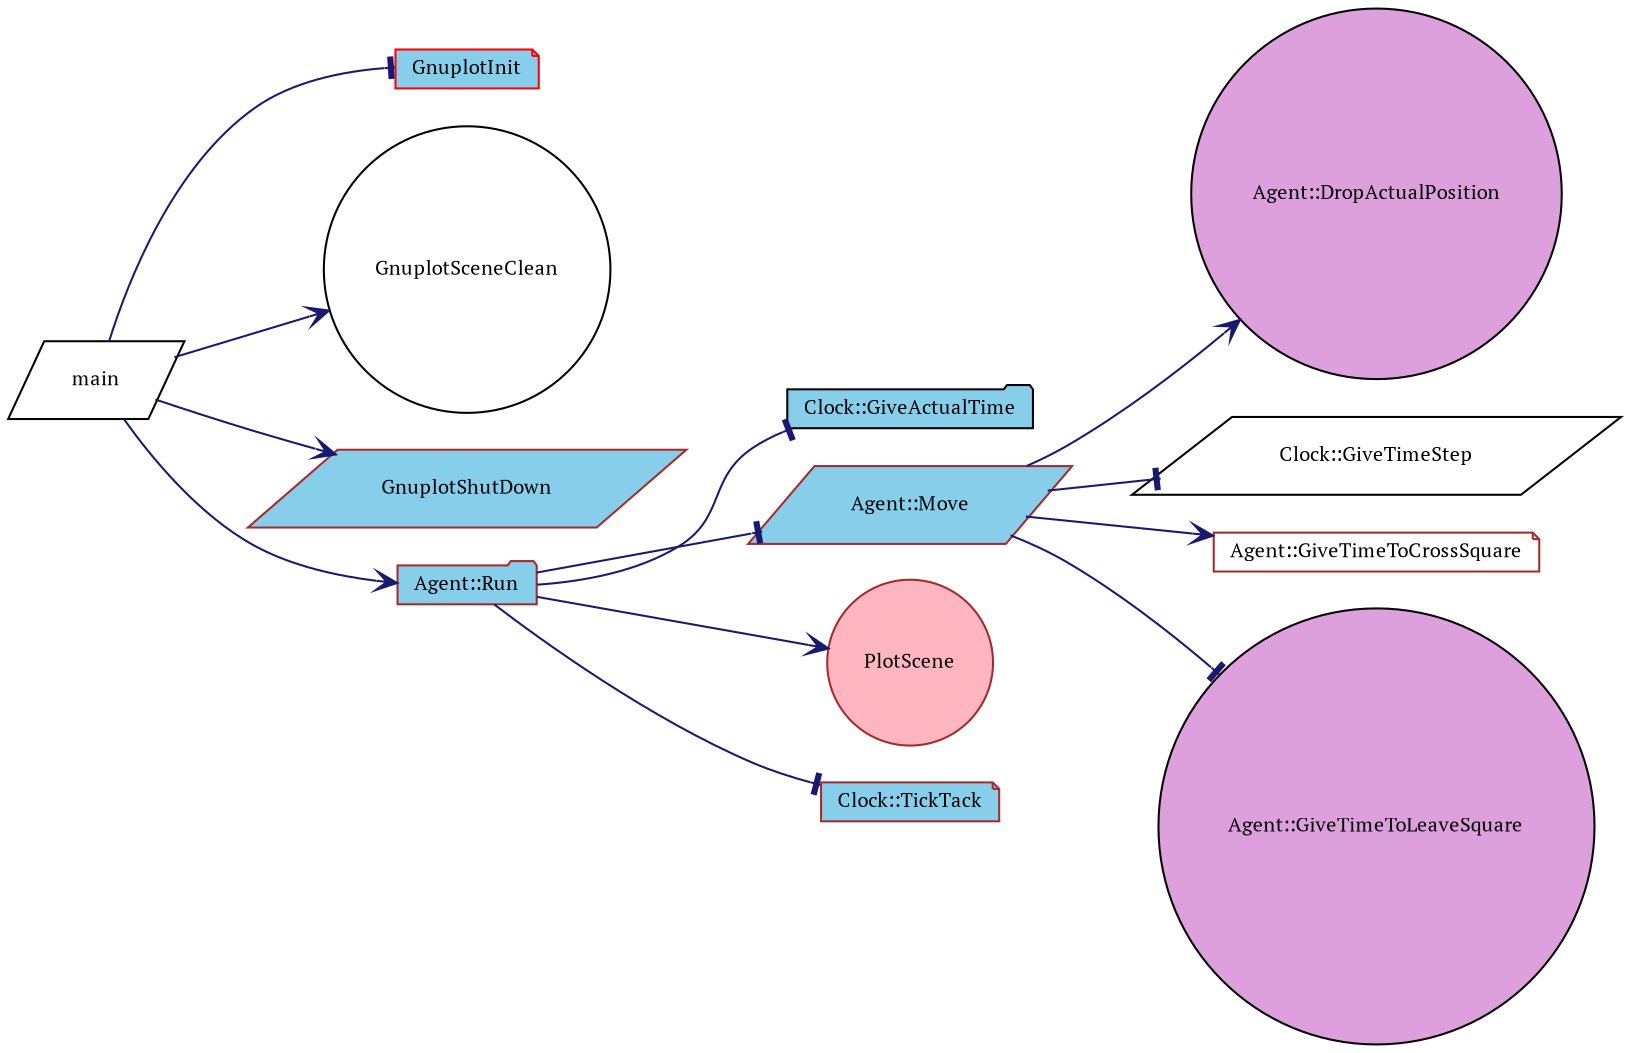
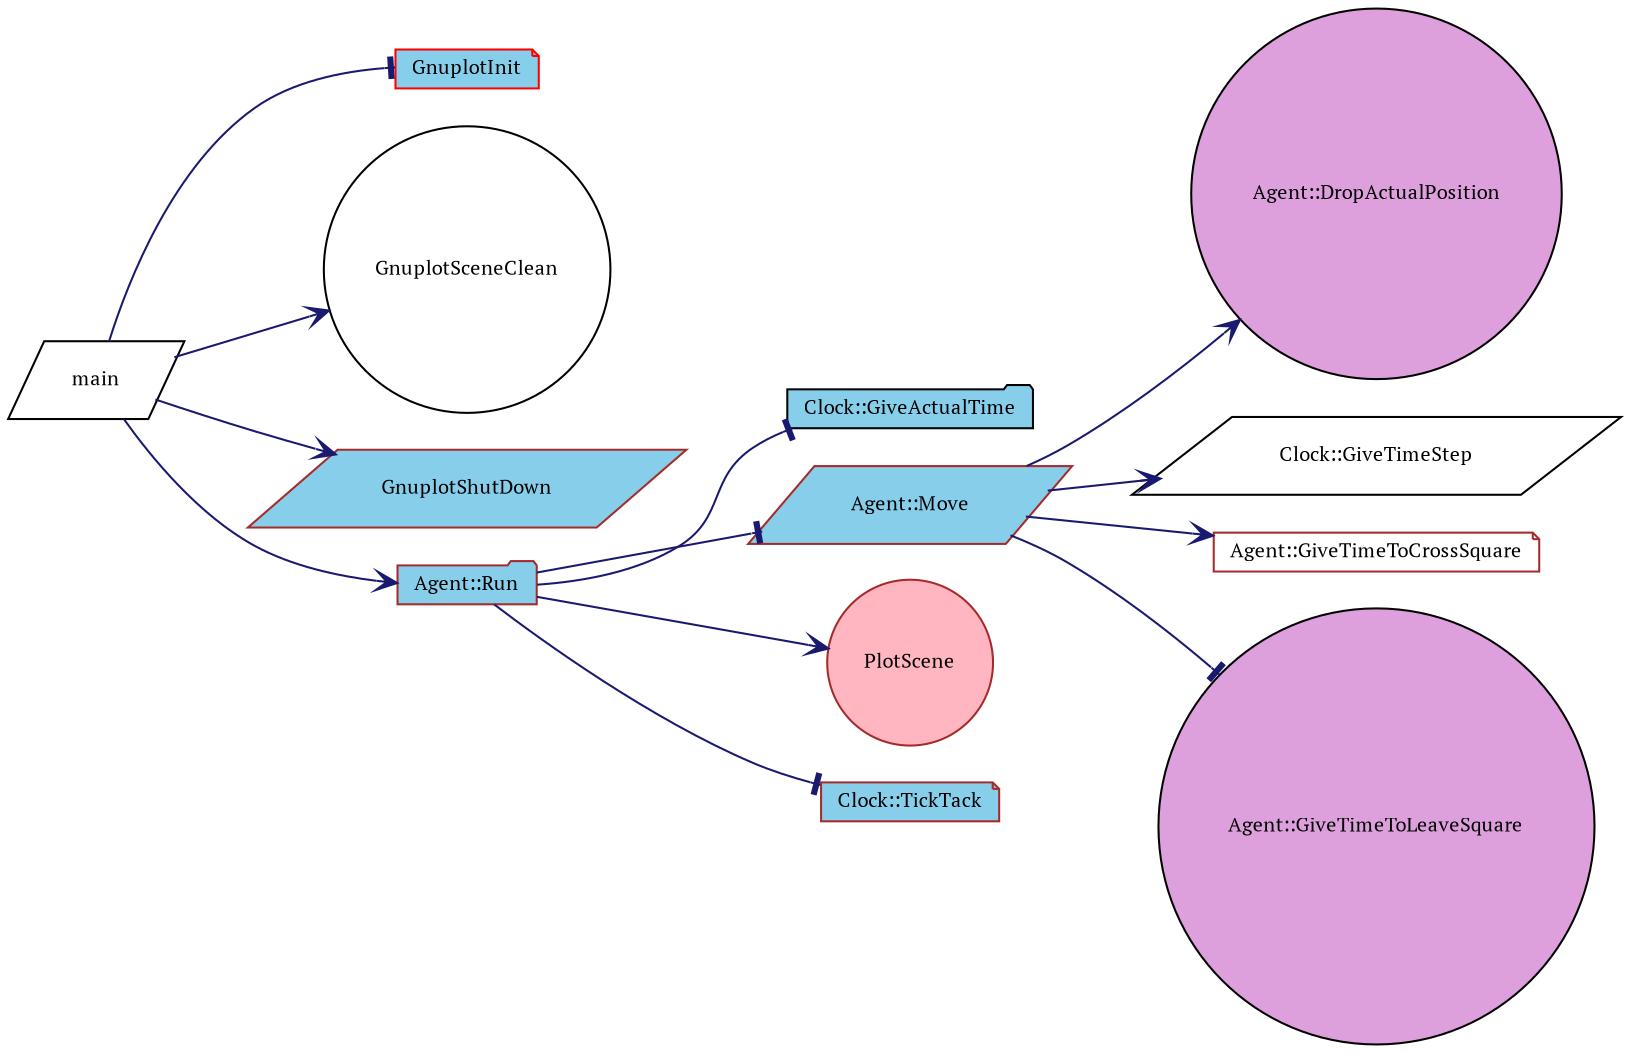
(1099, 485) -> (1099, 485)
